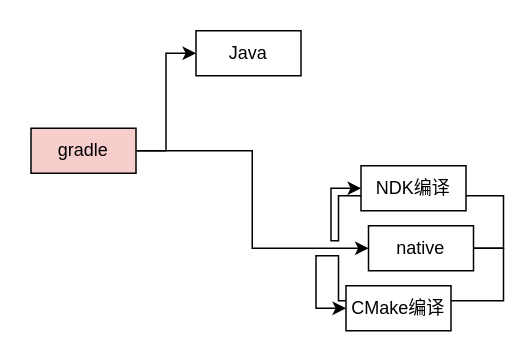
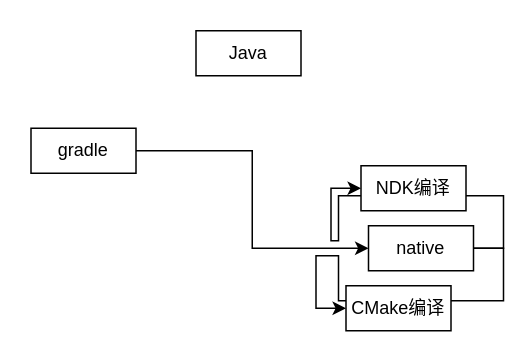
(166, 90) -> none
(83, 151) -> (83, 151)
